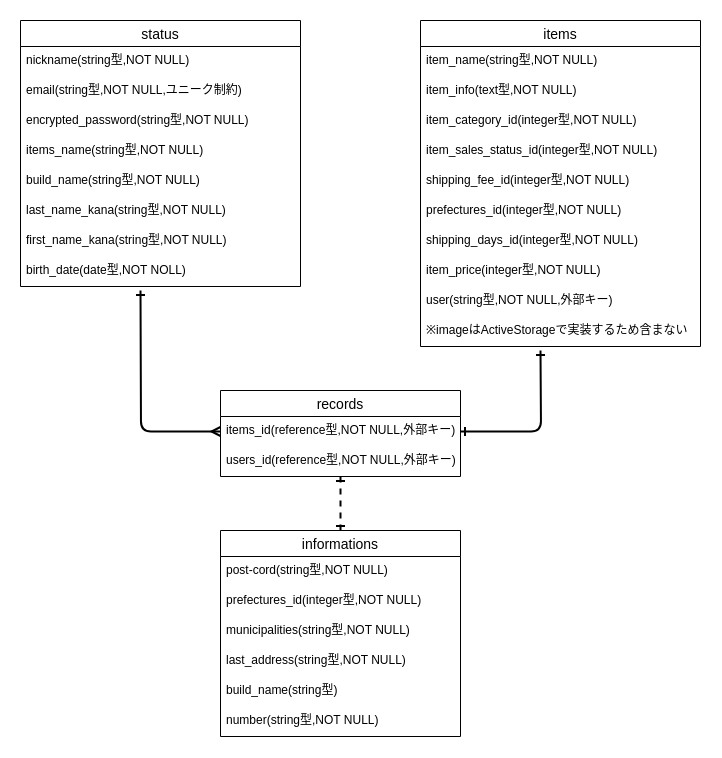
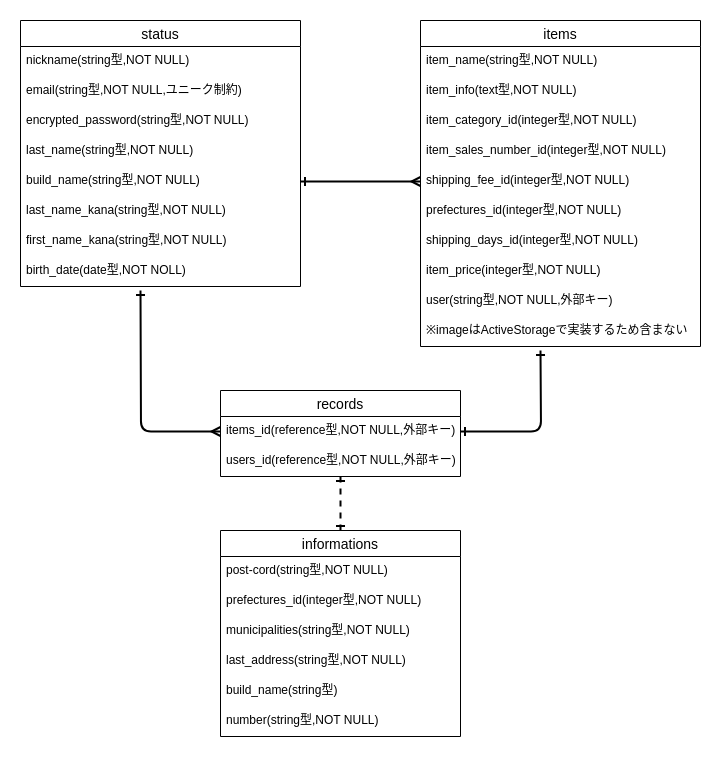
(116, 150) -> (113, 150)
(550, 150) -> (550, 150)
none -> (361, 182)
